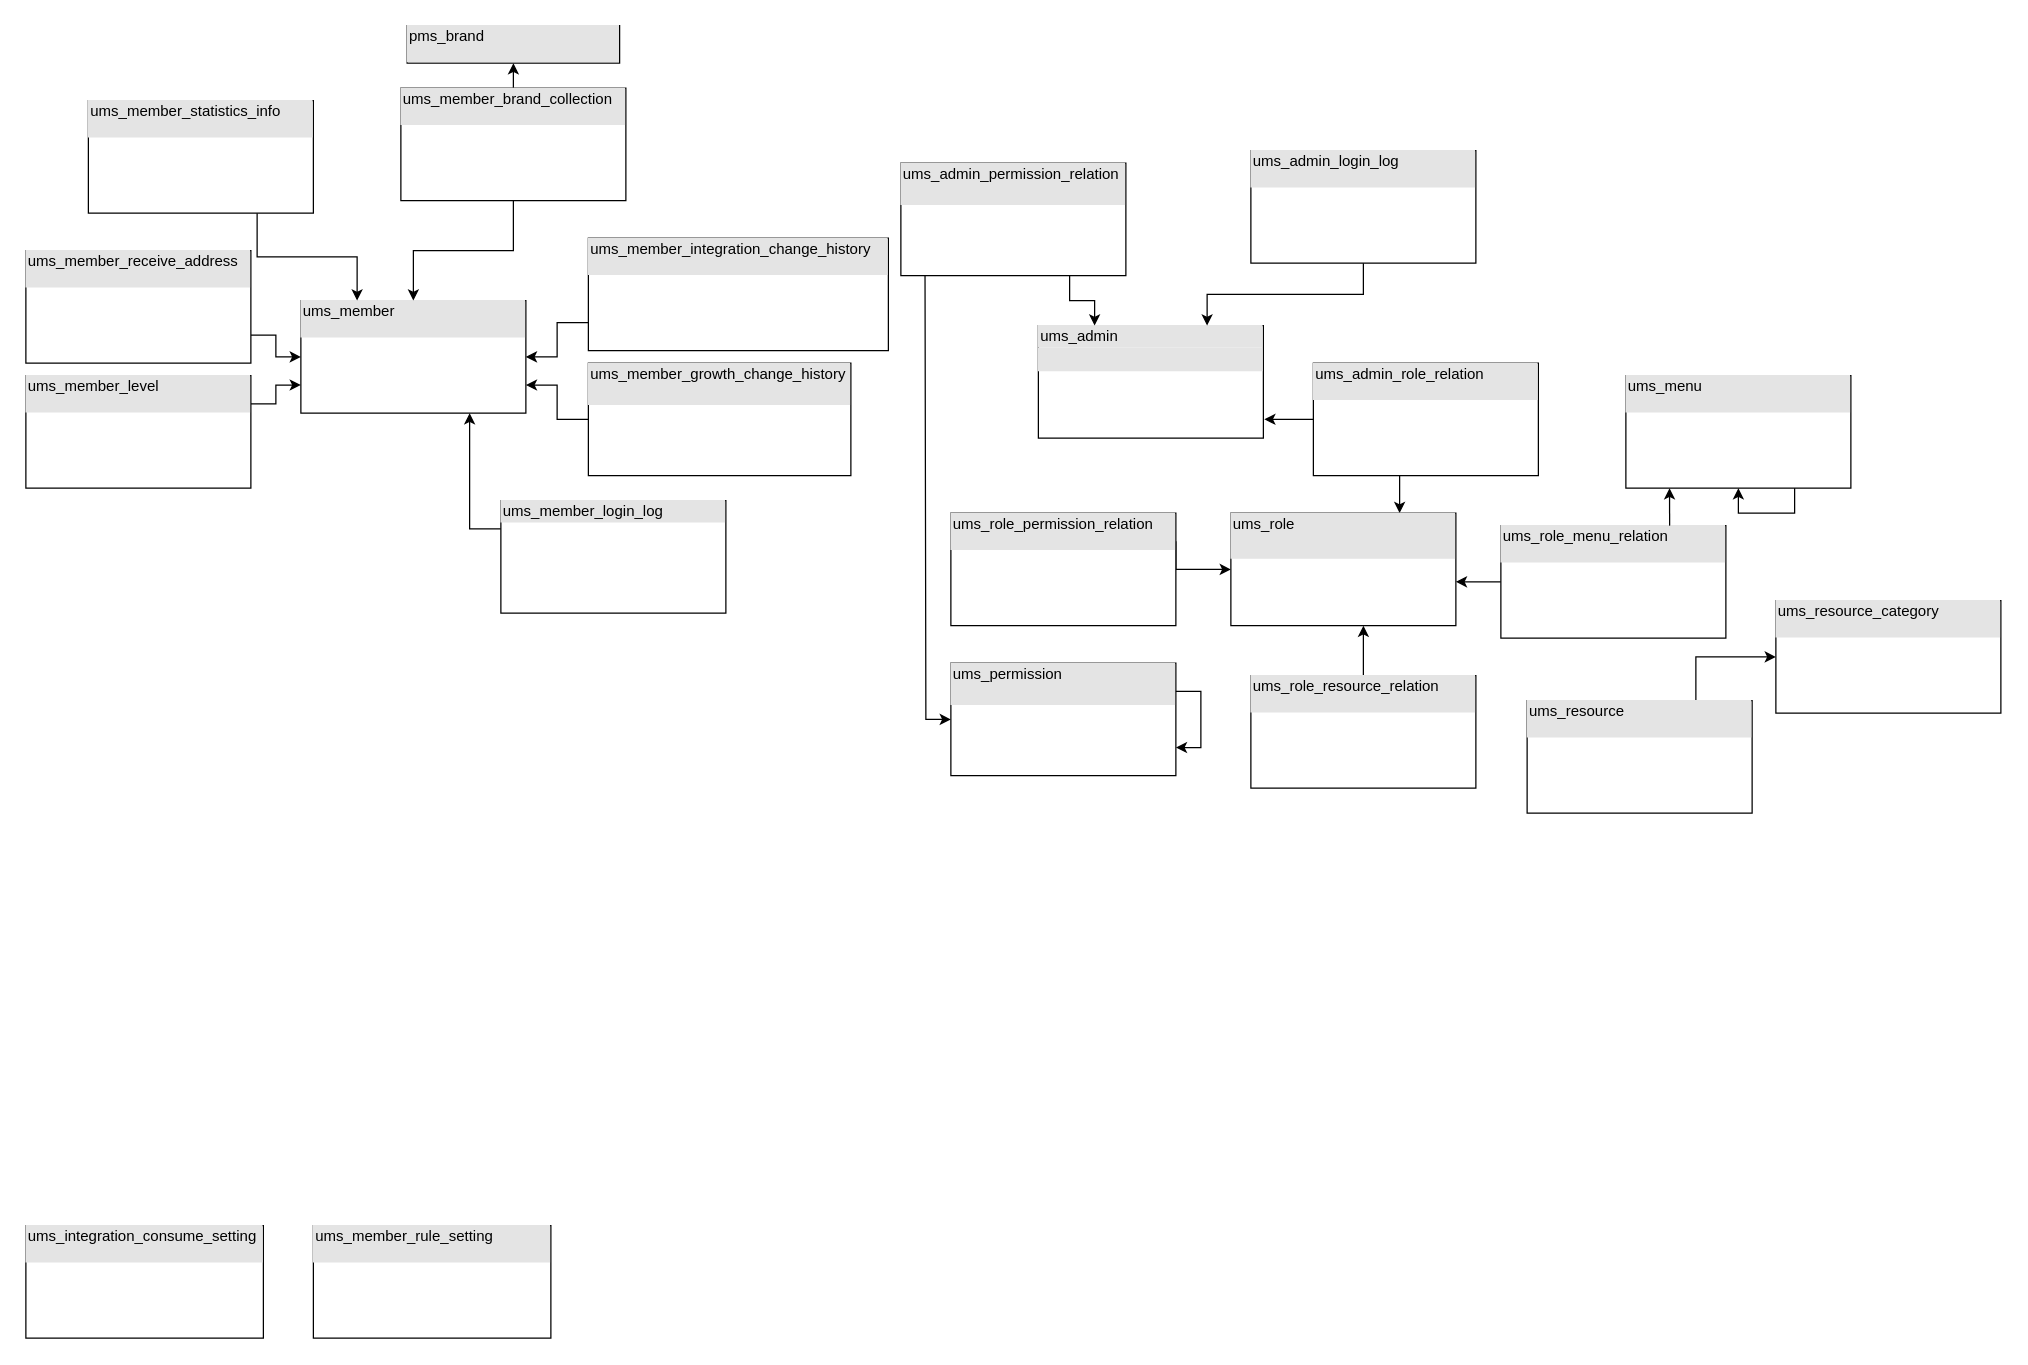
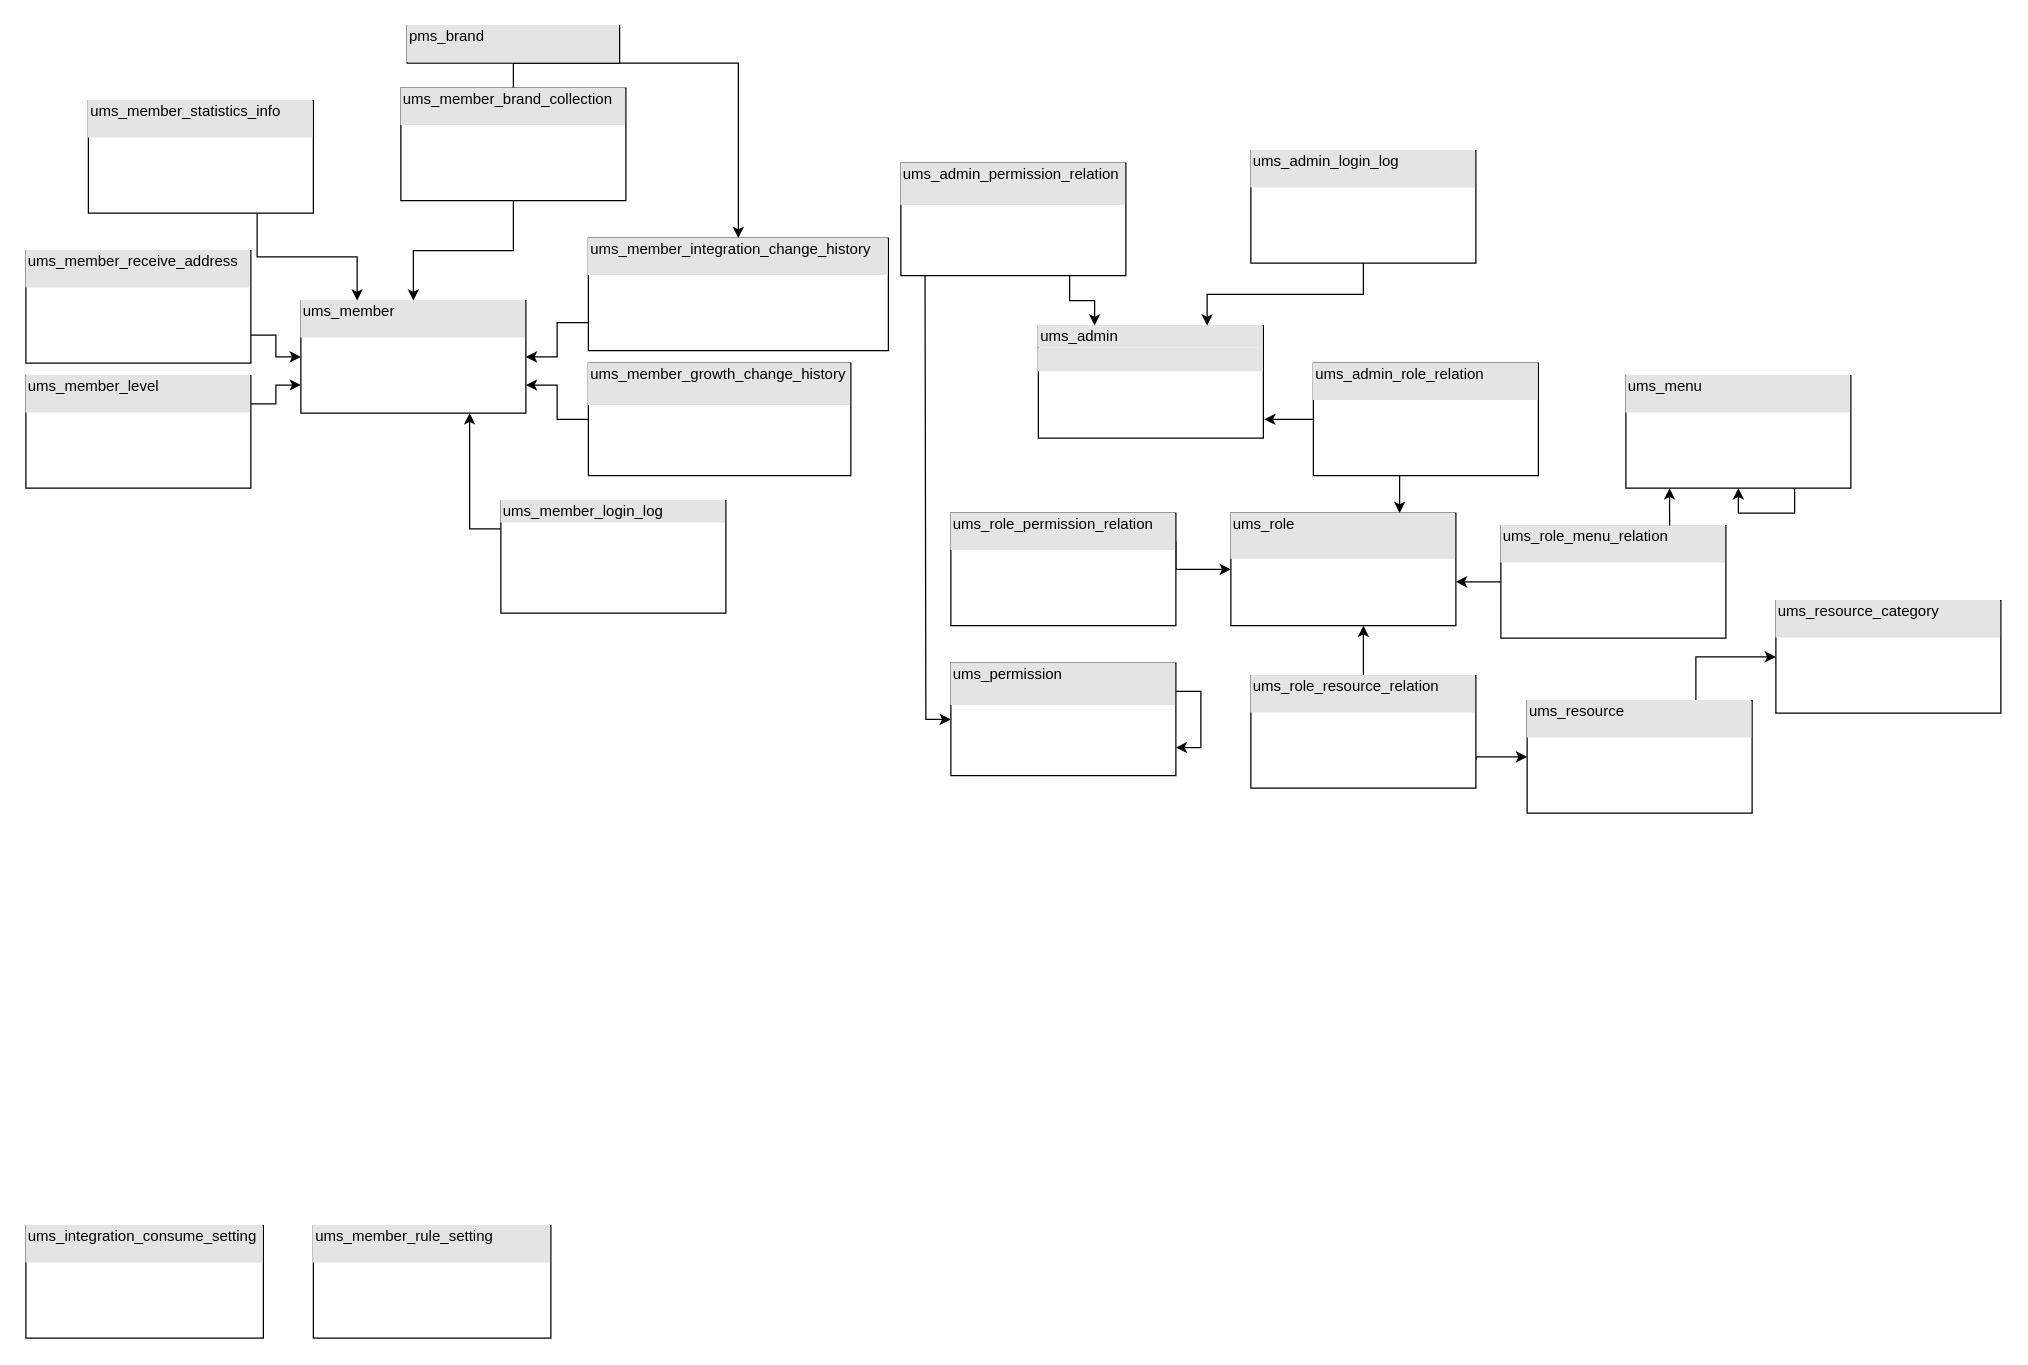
(513, 73) -> (738, 86)
none -> (1496, 757)
